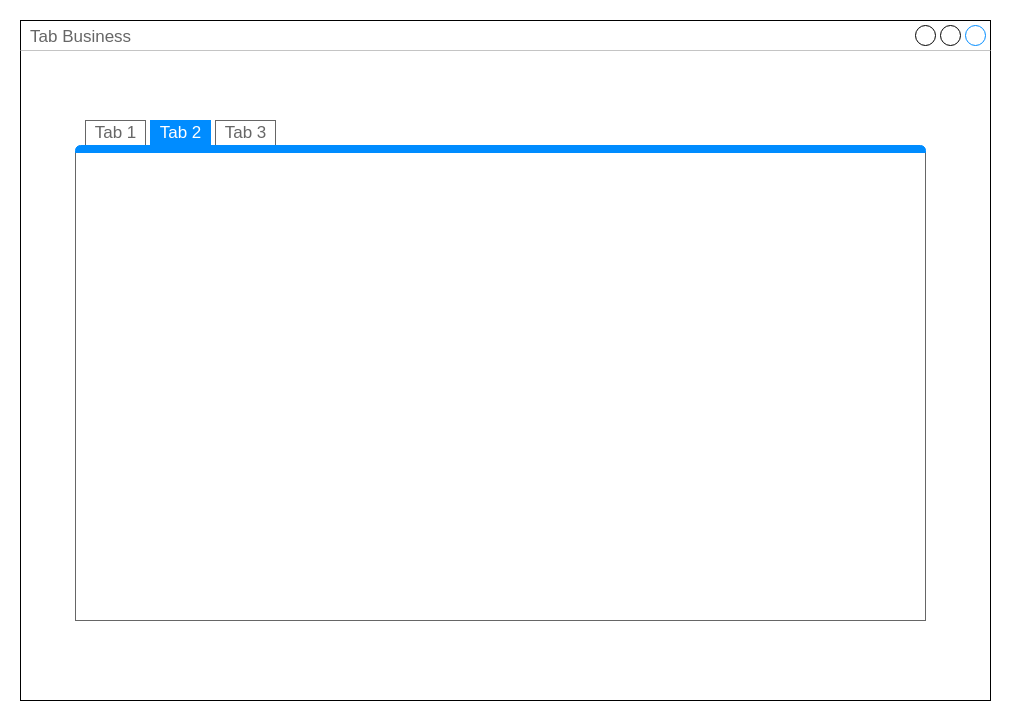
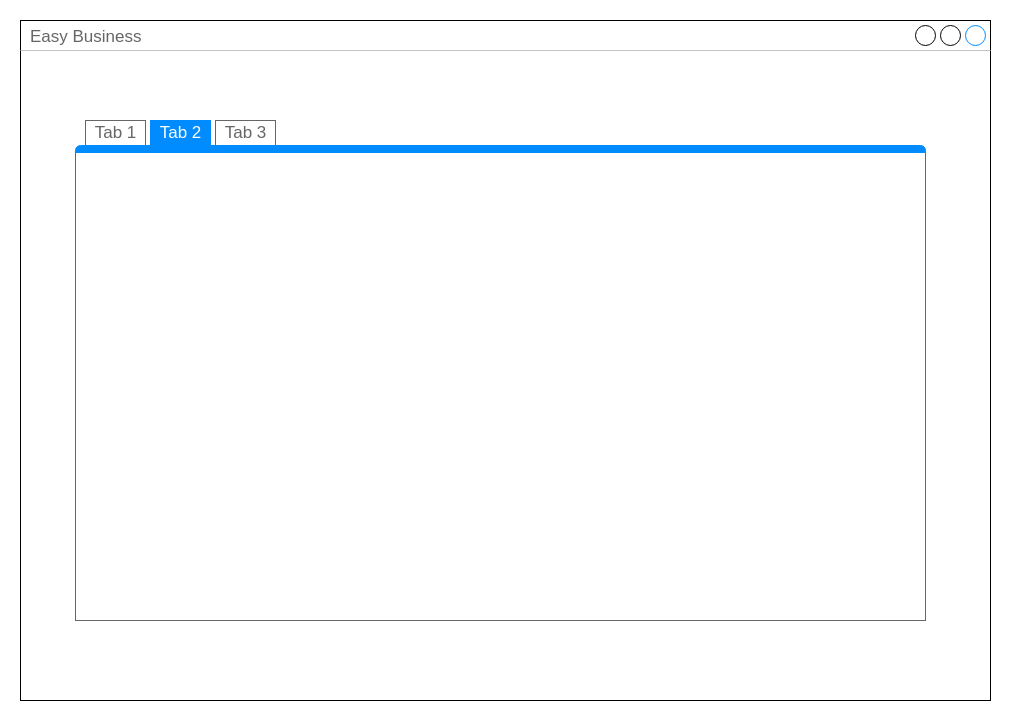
(83, 38) -> (88, 38)
